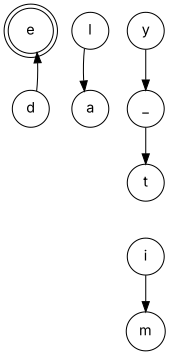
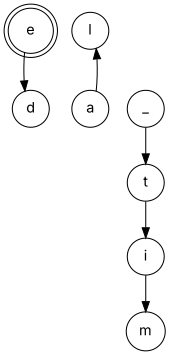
(146, 31) -> none
(83, 65) -> (97, 75)
(38, 77) -> (24, 67)
none -> (146, 215)
